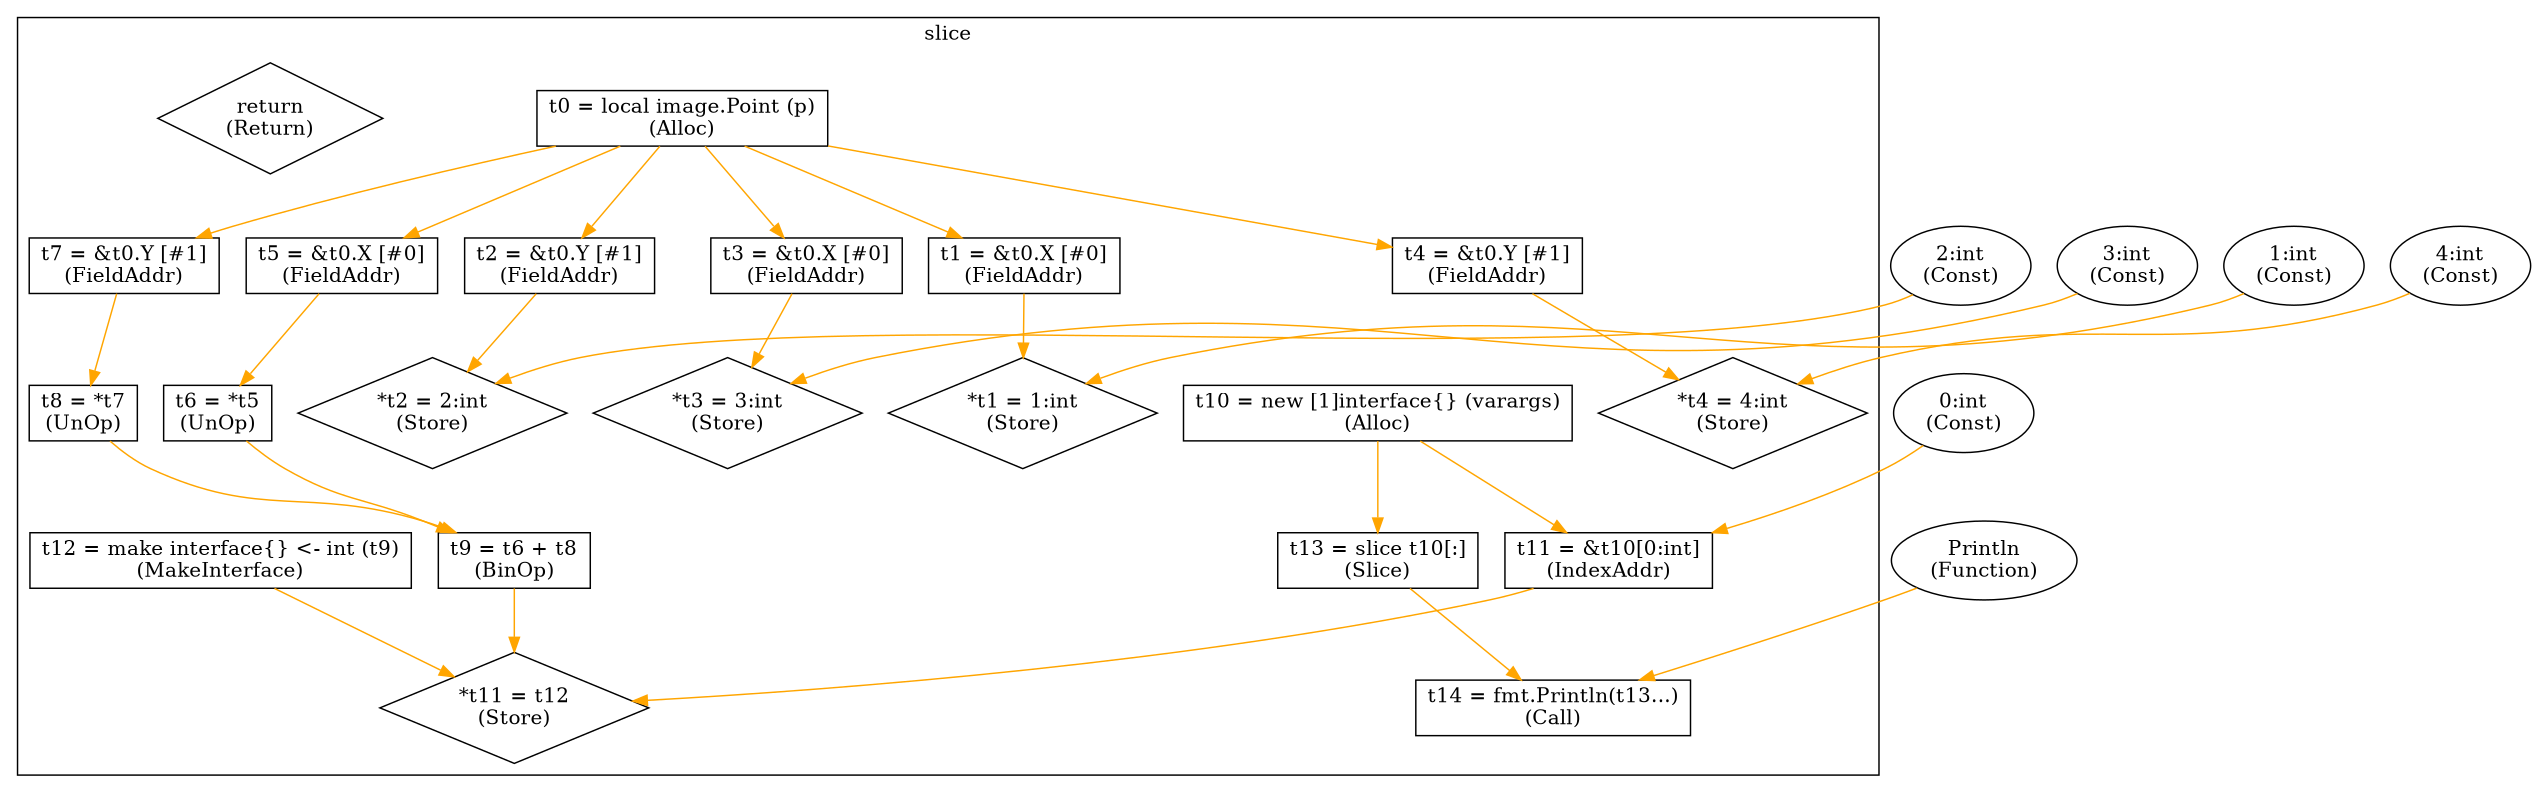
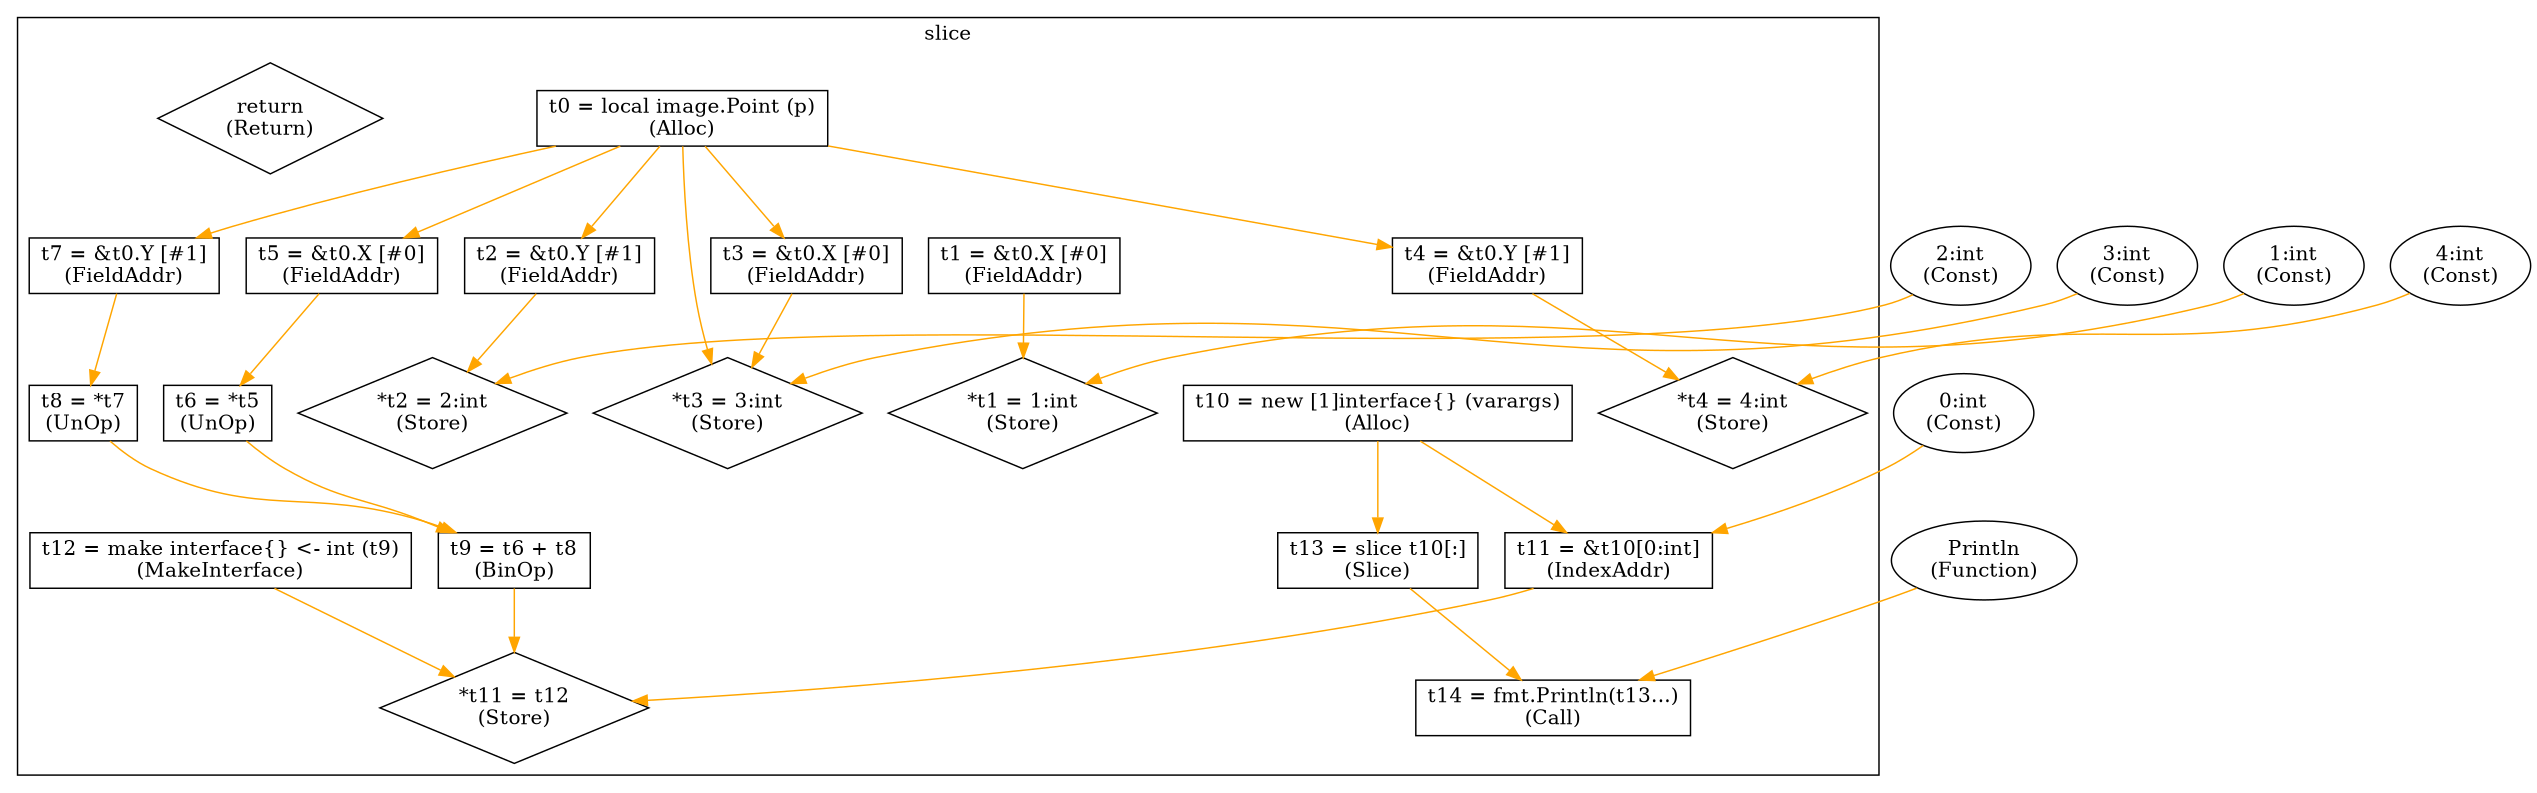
(846, 189) -> (689, 249)
